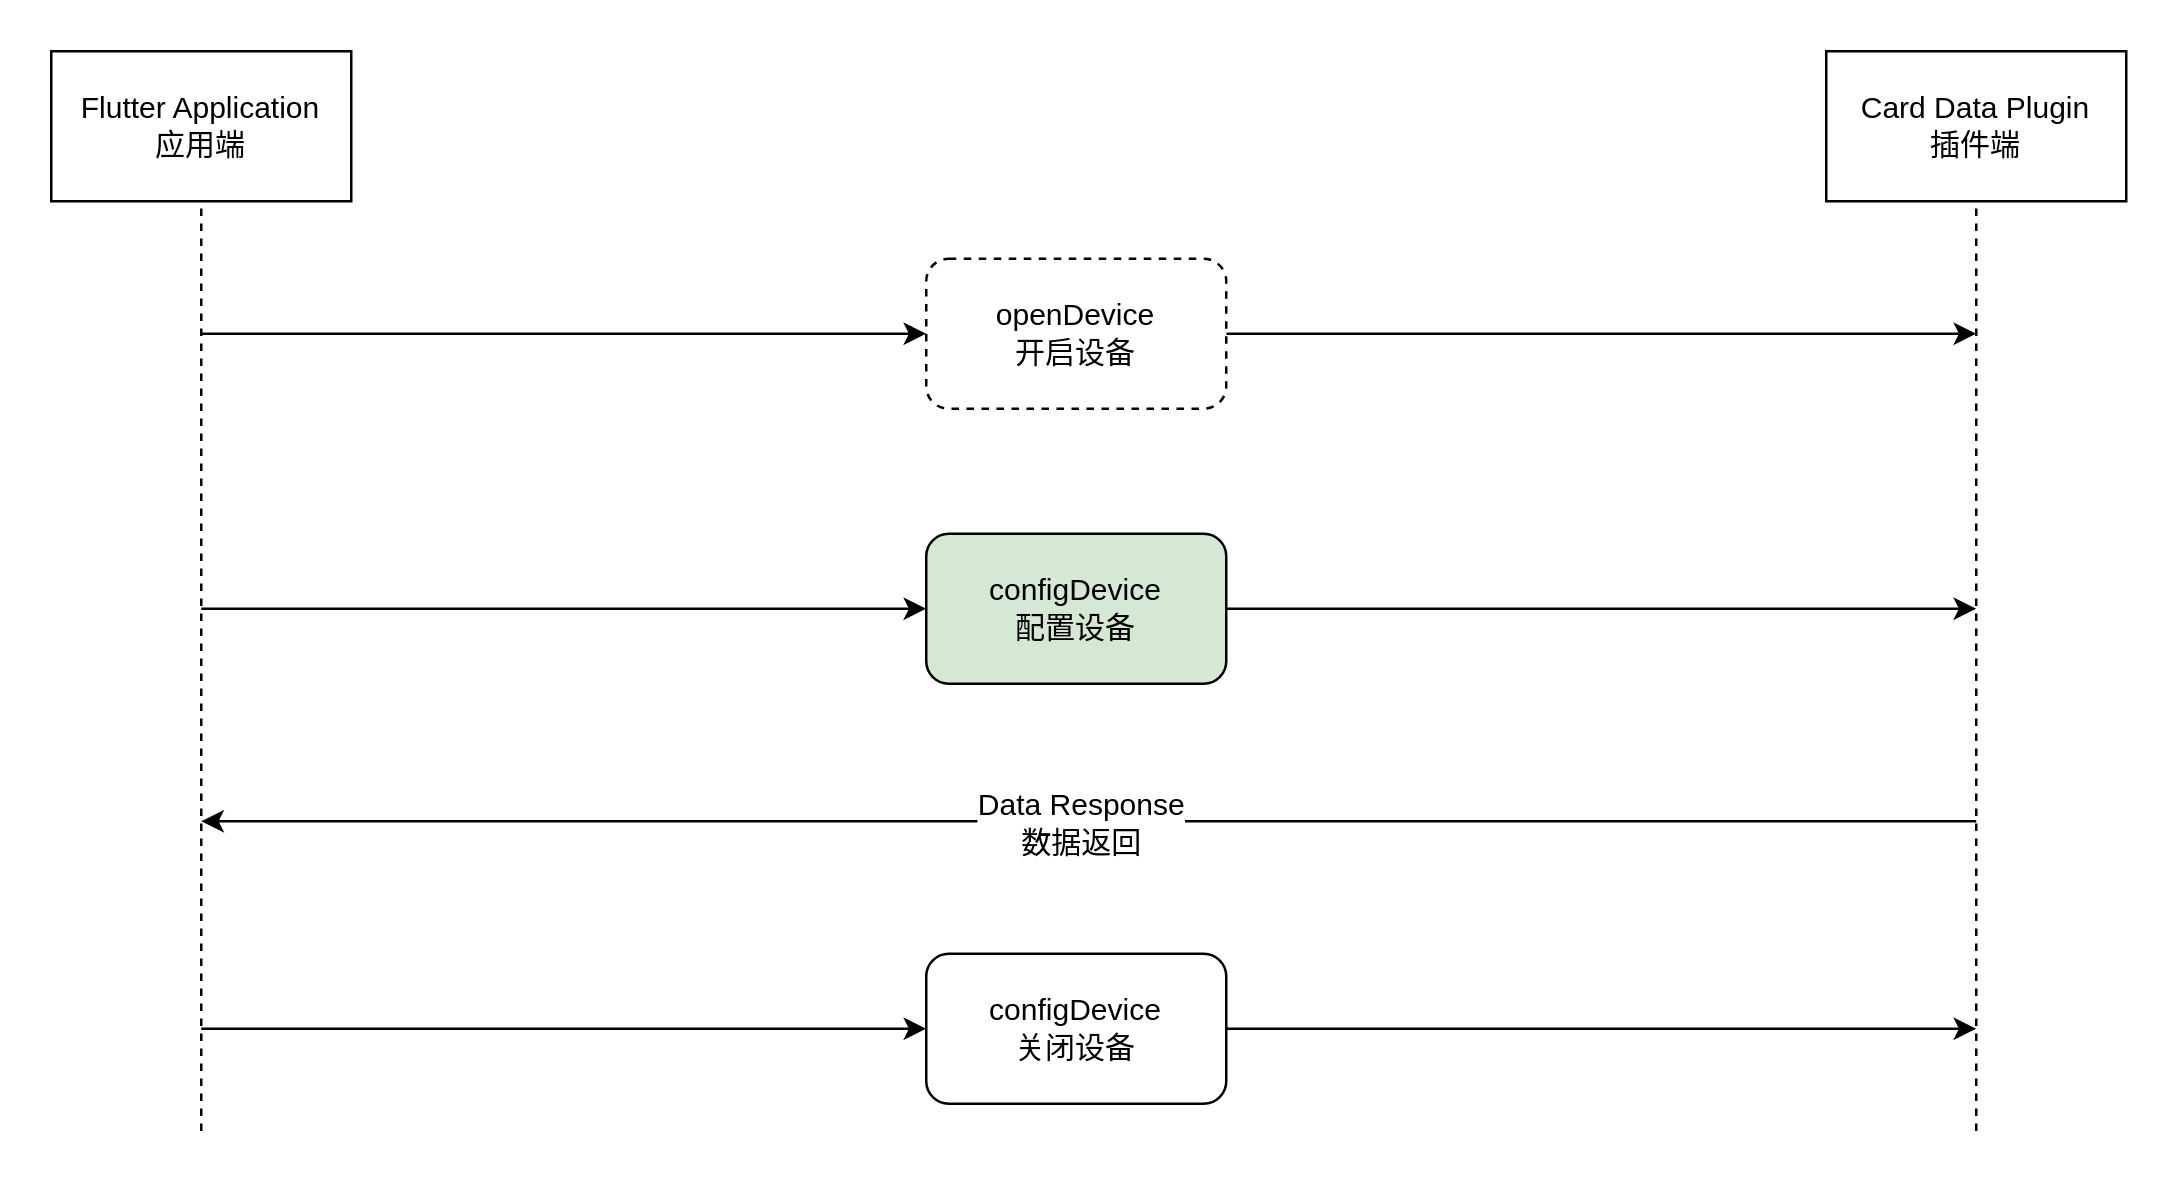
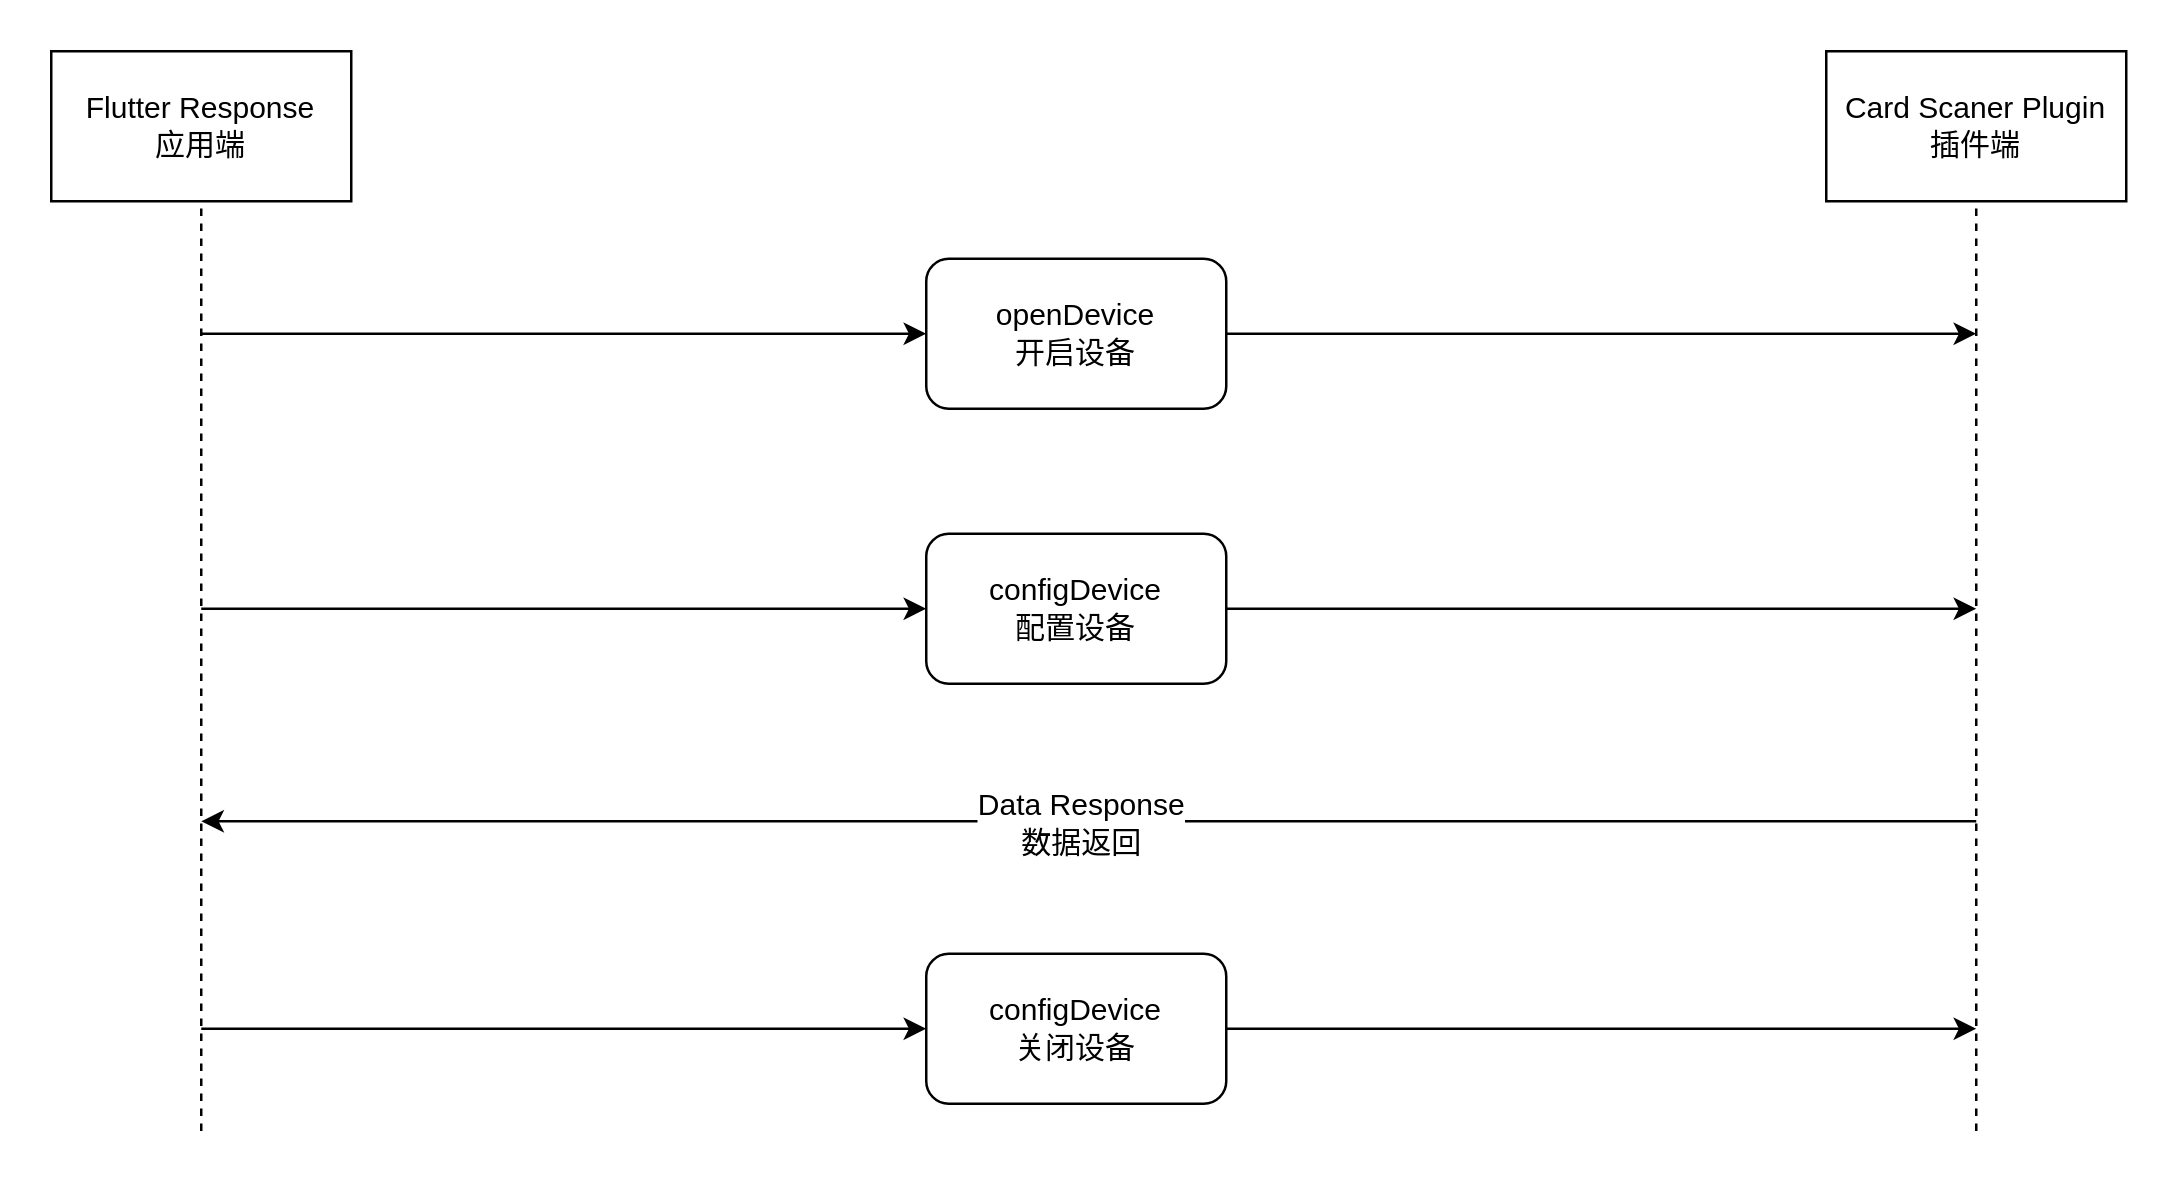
(201, 126) -> (201, 126)
(1976, 126) -> (1976, 126)
(1076, 334) -> (1076, 334)
(1076, 609) -> (1076, 609)
